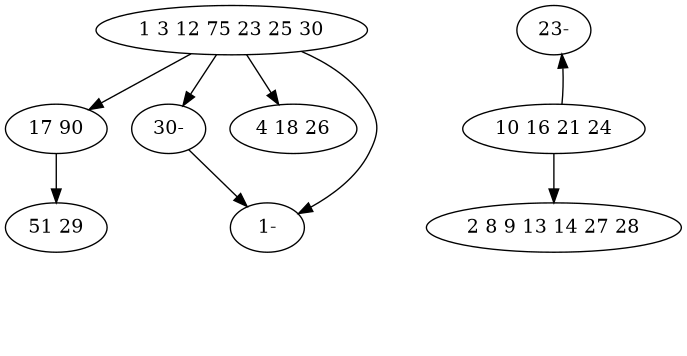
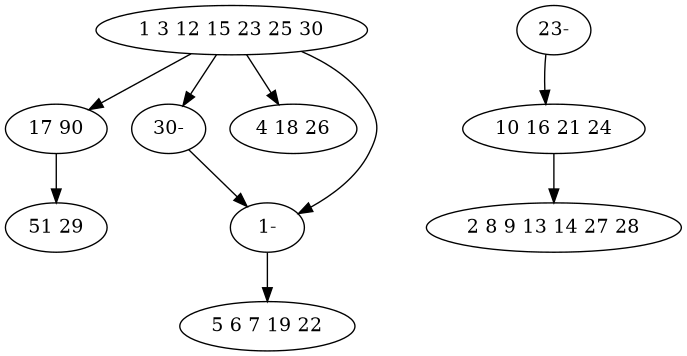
(232, 30) -> (232, 30)
(563, 86) -> (545, 72)
none -> (267, 326)
